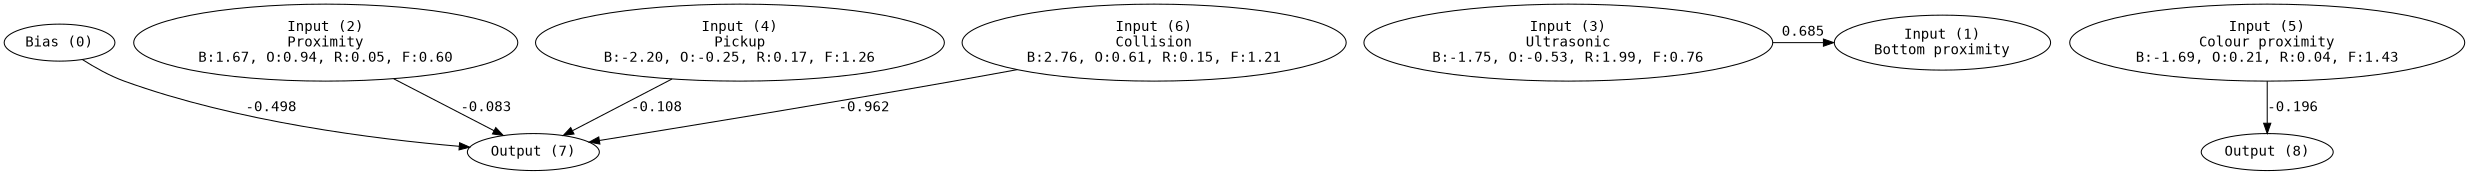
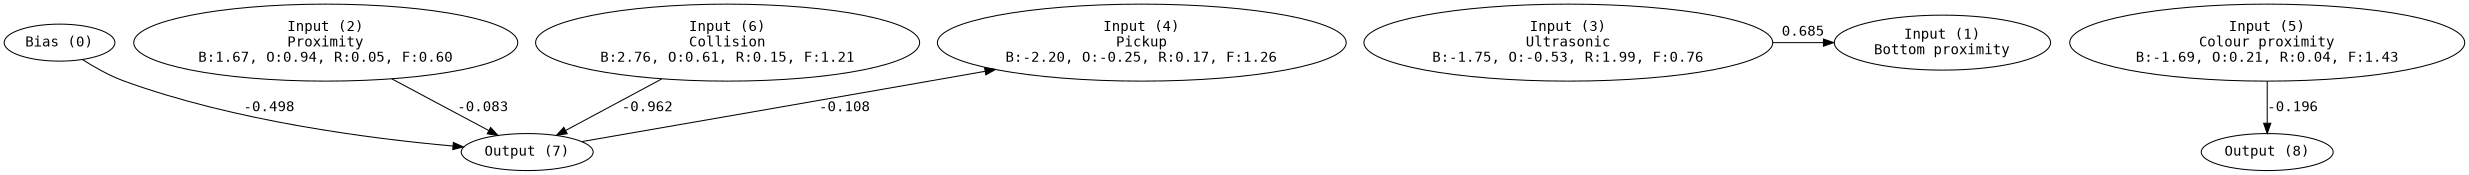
(622, 105) -> (783, 107)
